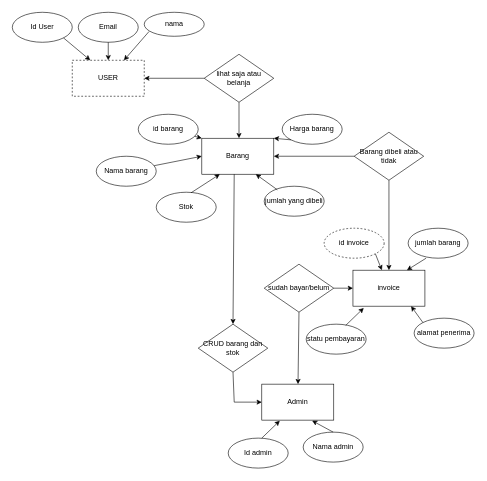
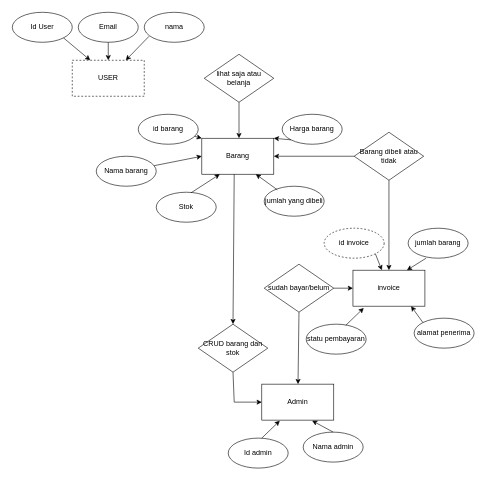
(174, 24) -> (174, 27)
(149, 78) -> none
